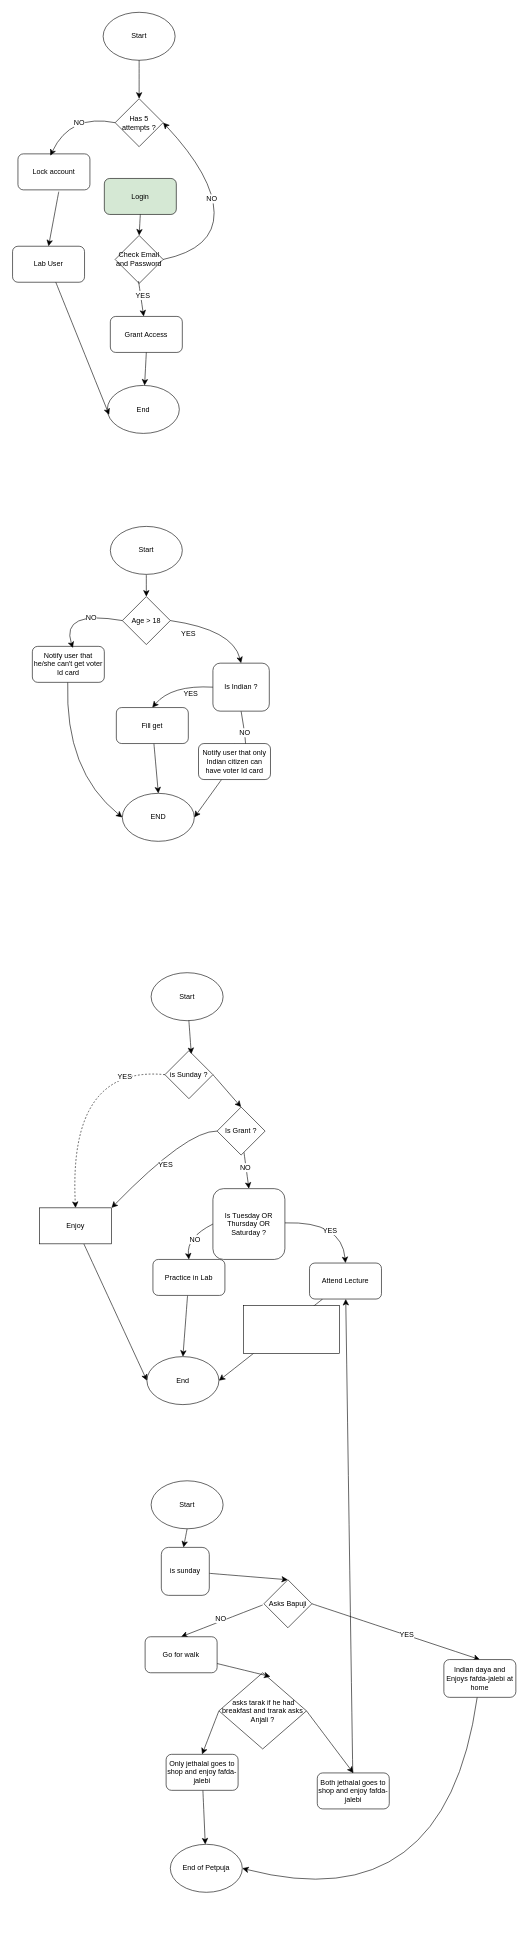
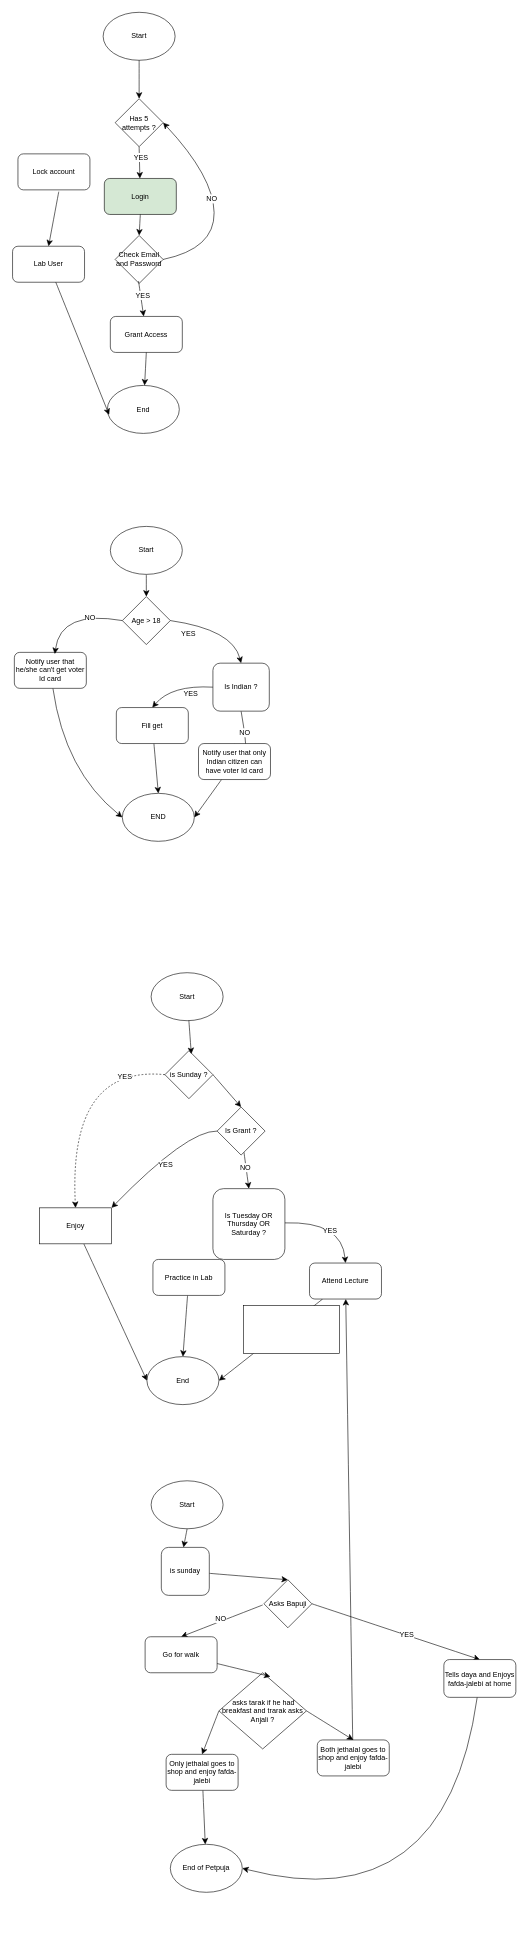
(68, 131) -> none
none -> (139, 164)
(68, 665) -> (50, 671)
(195, 1236) -> none
(480, 1679) -> (480, 1679)
(353, 1791) -> (353, 1758)
